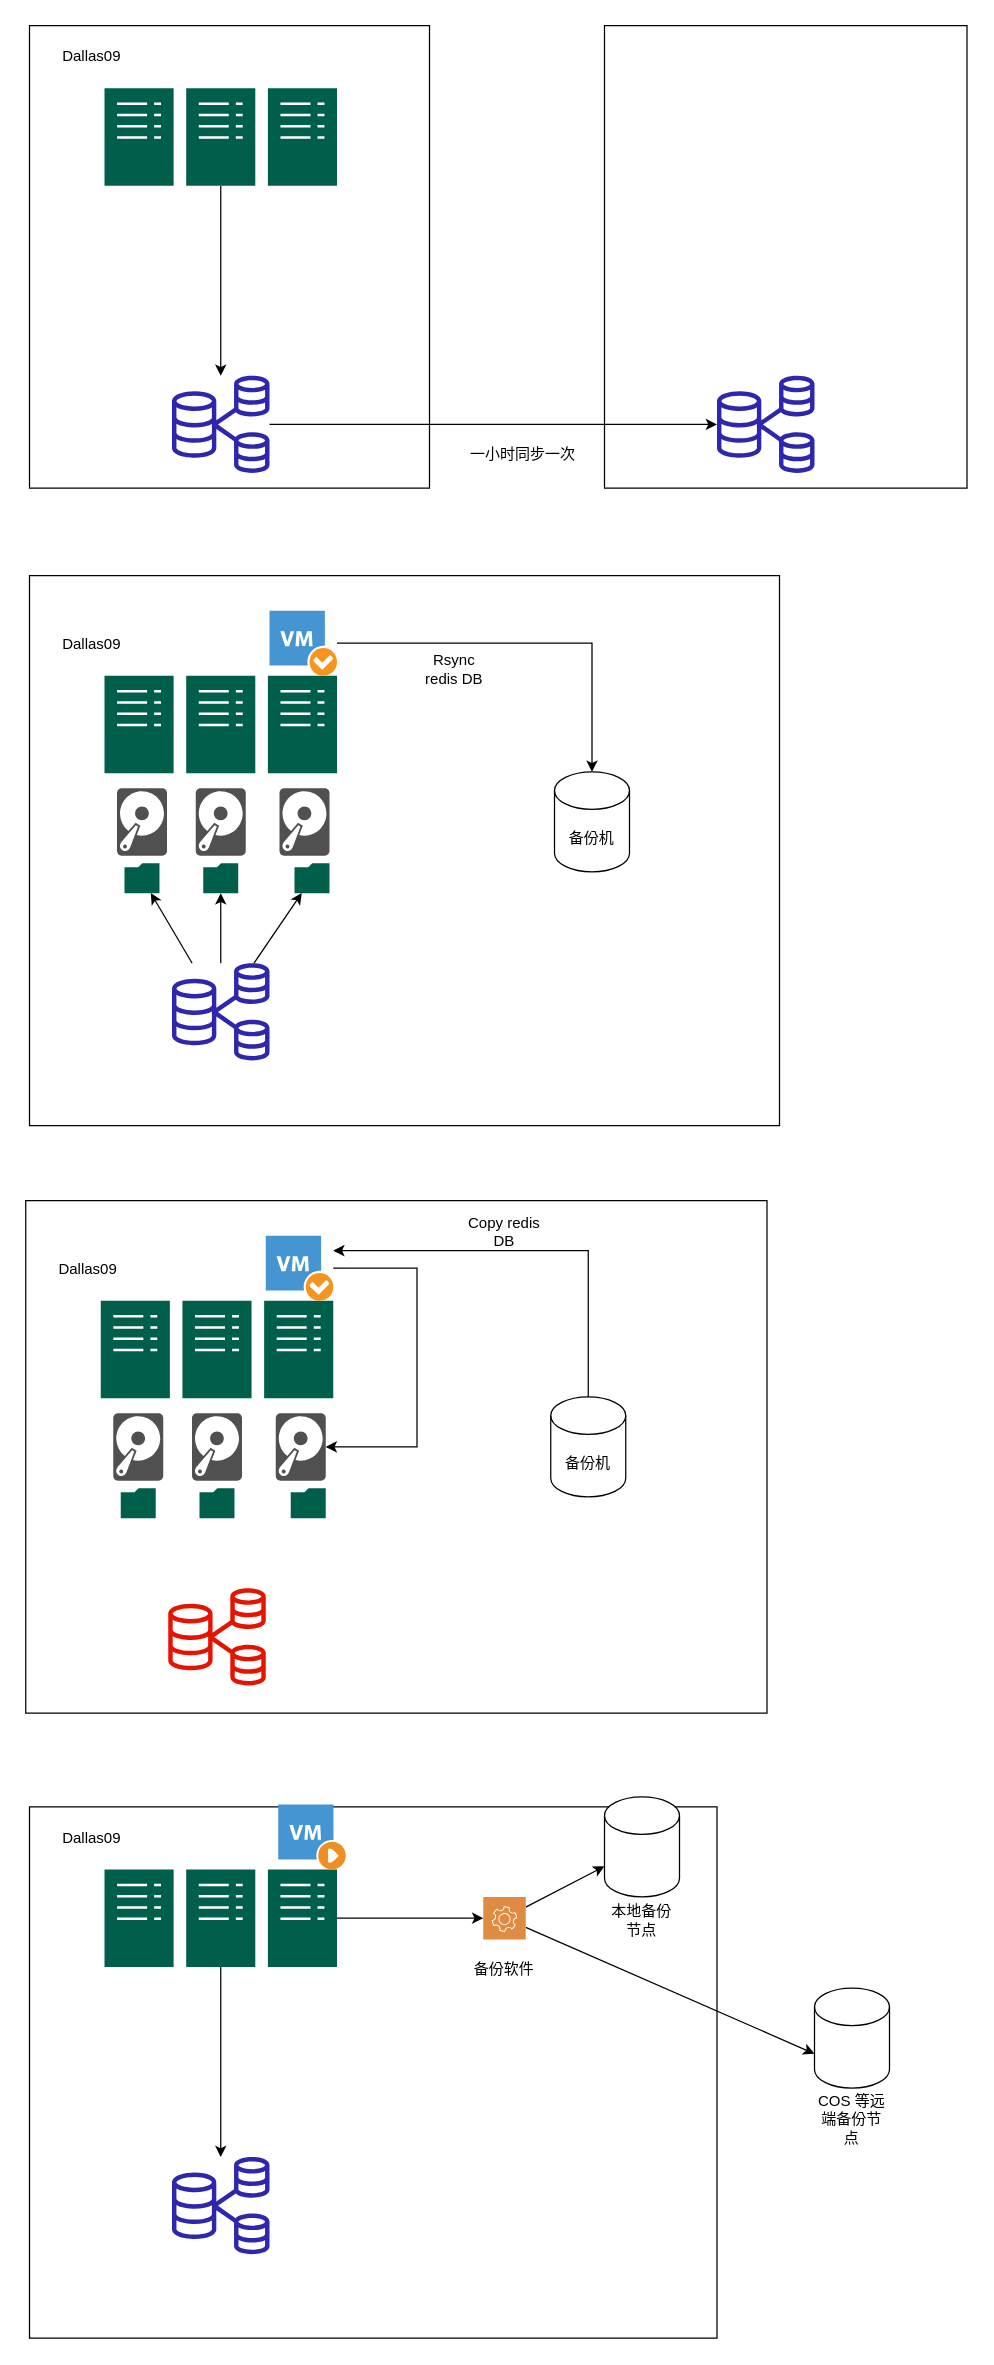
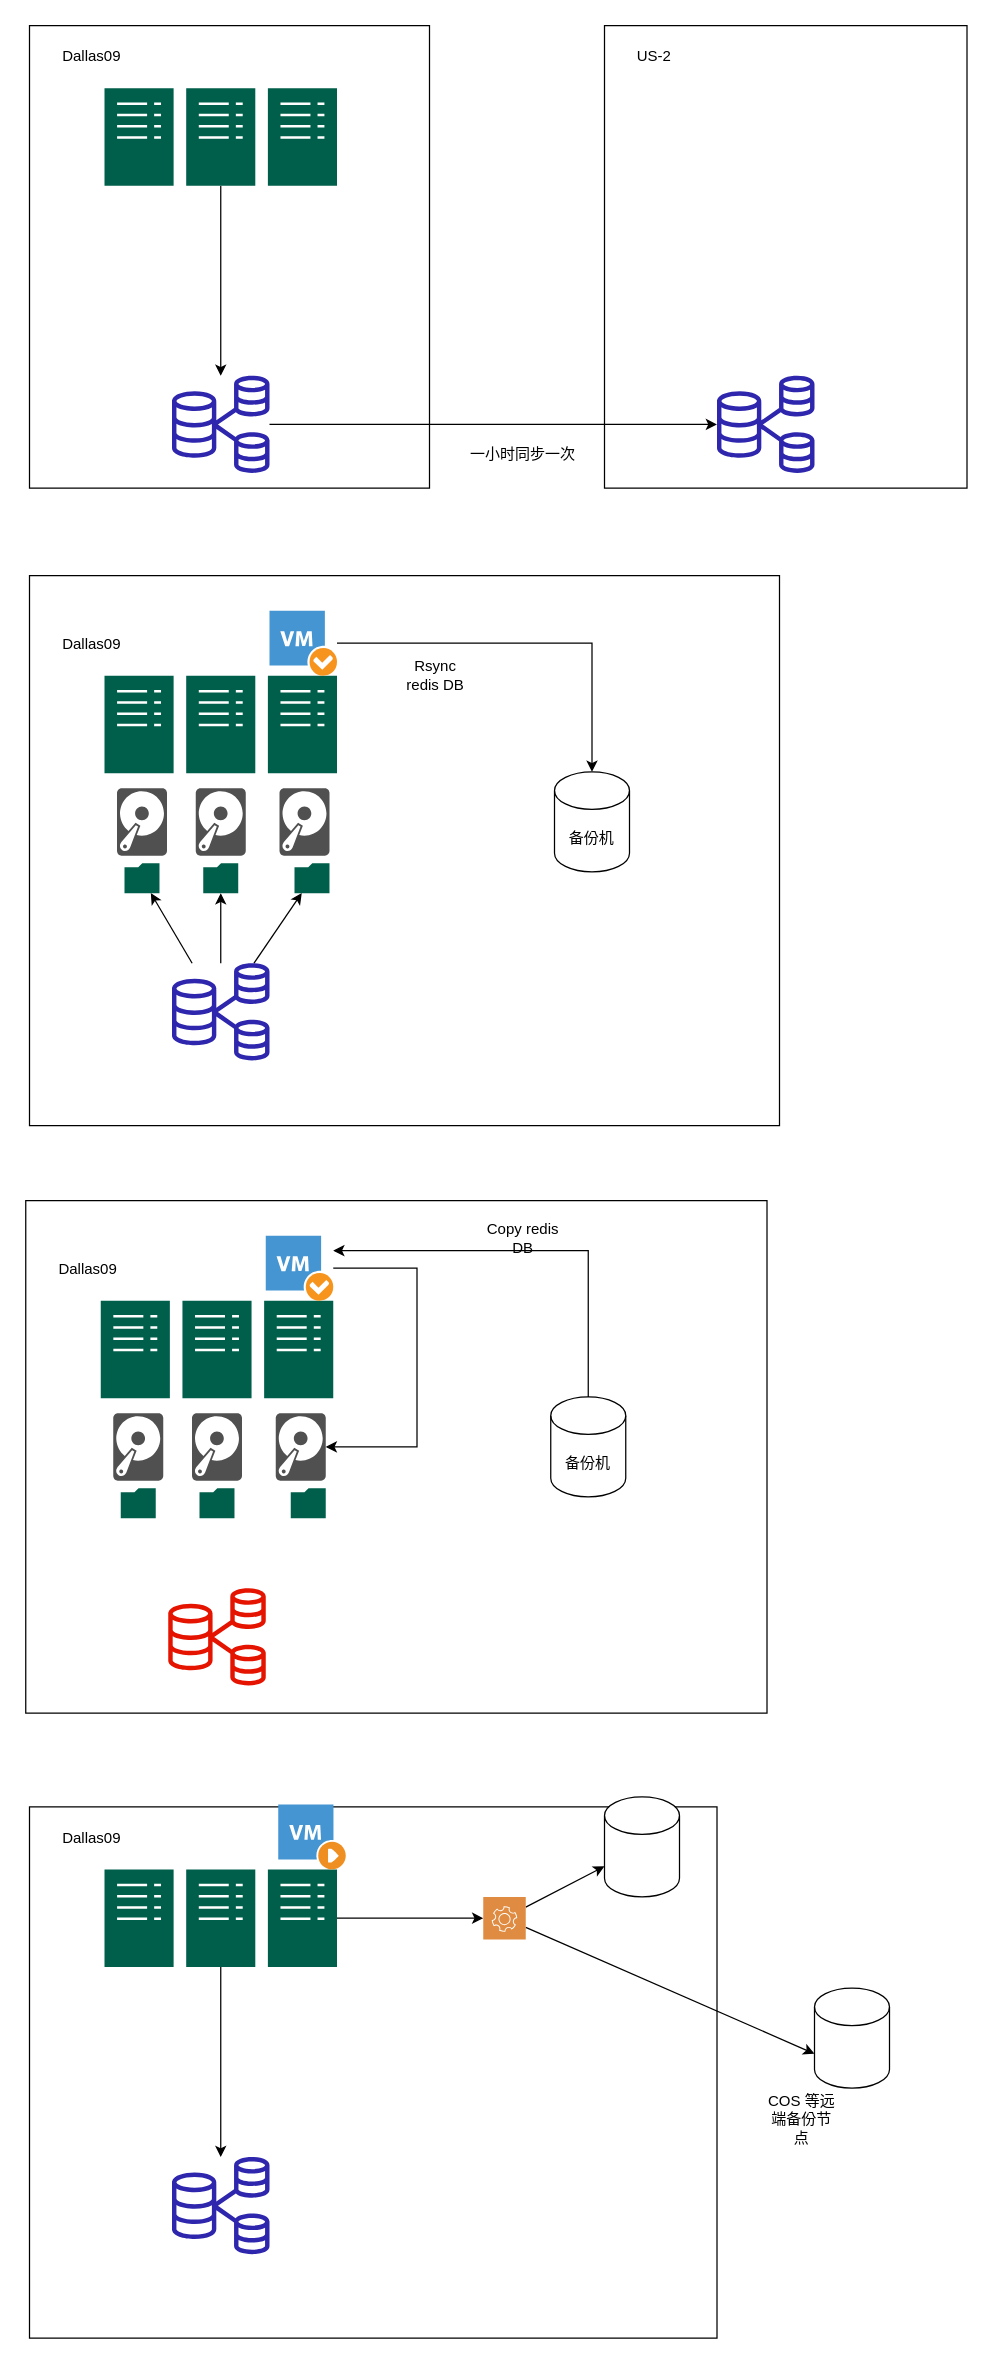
none -> (654, 57)
(454, 669) -> (436, 676)
(504, 1232) -> (523, 1238)
(642, 1921) -> none
(504, 1969) -> none
(852, 2119) -> (802, 2119)
